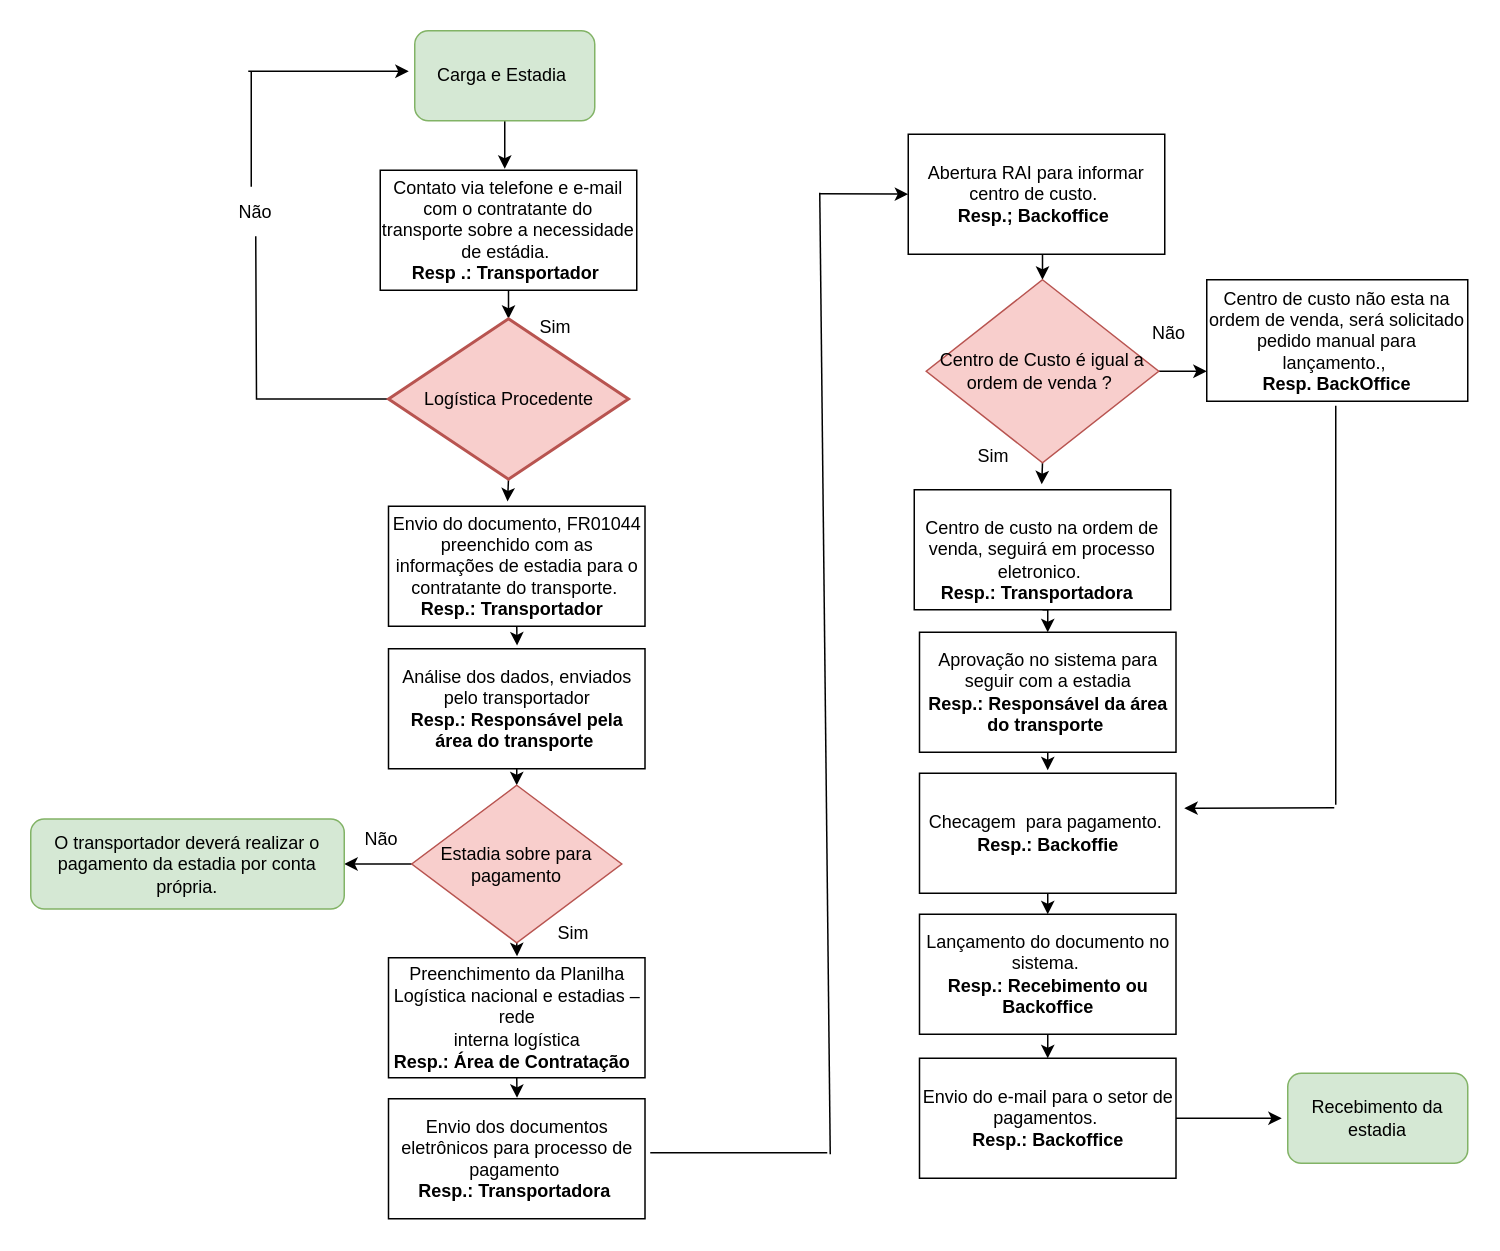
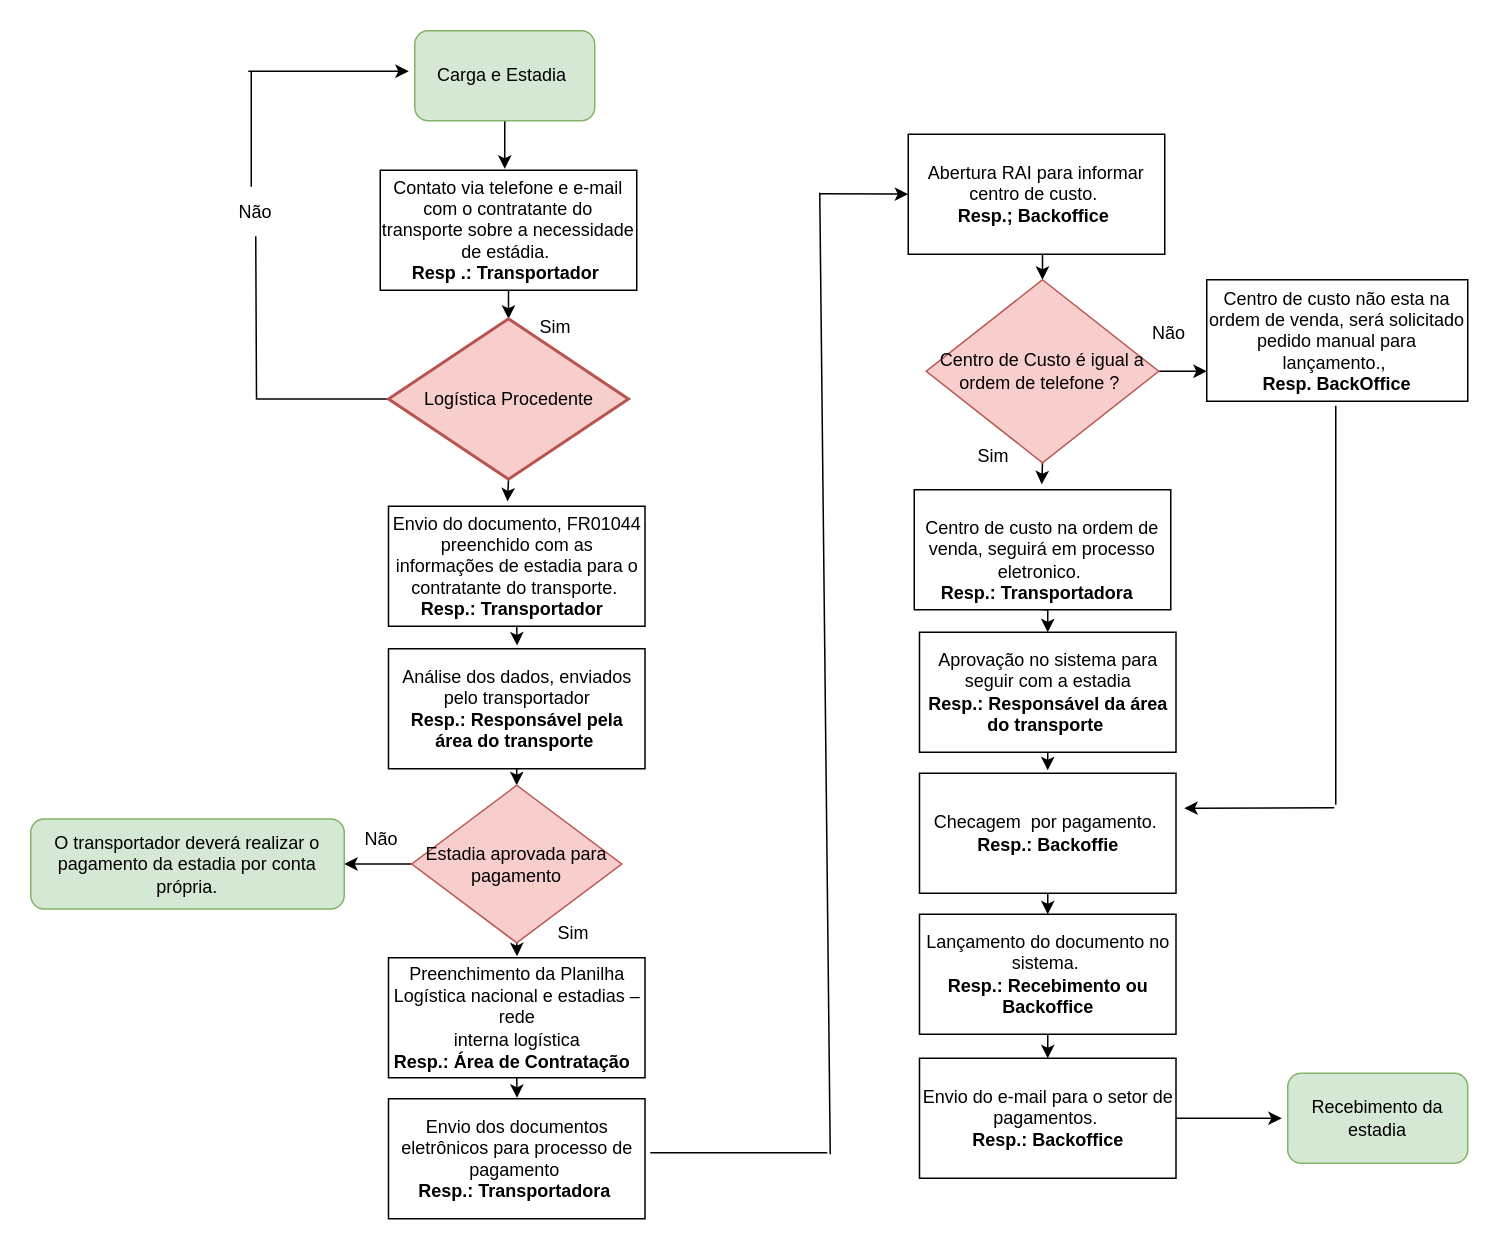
(1043, 371) -> (1043, 371)
(1049, 833) -> (1049, 833)
(517, 865) -> (517, 865)
